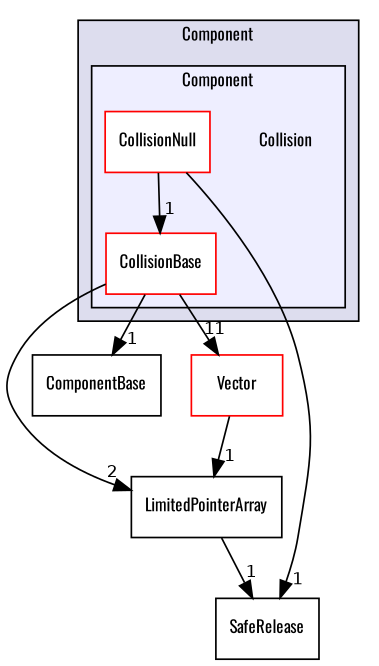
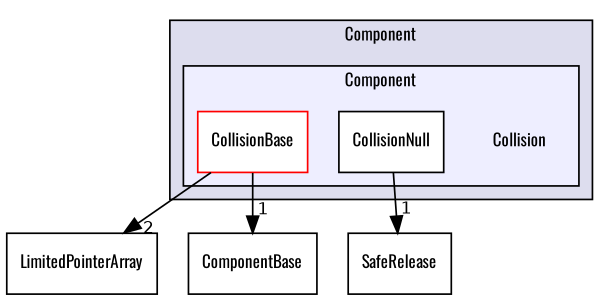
(158, 142) -> (391, 142)
(159, 195) -> none
(237, 385) -> none
(233, 560) -> none
